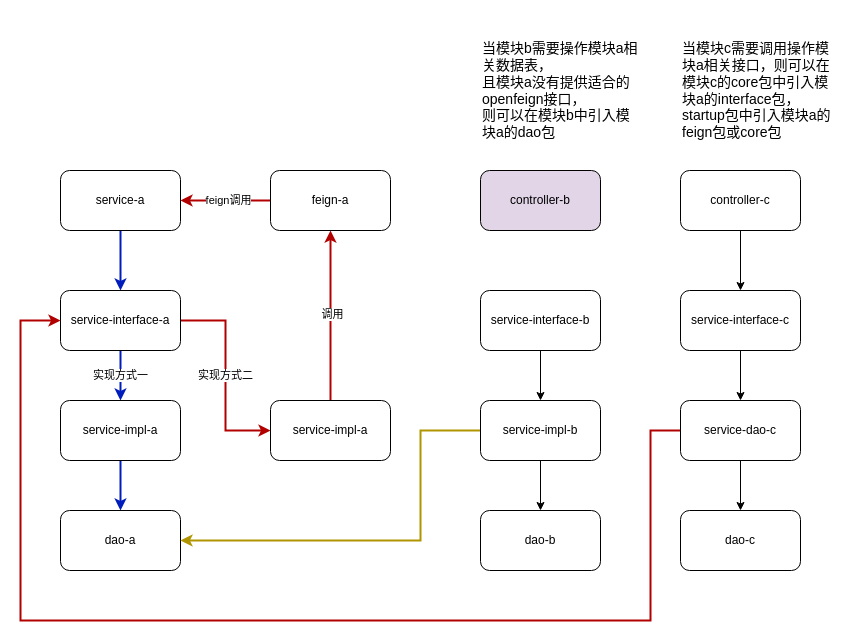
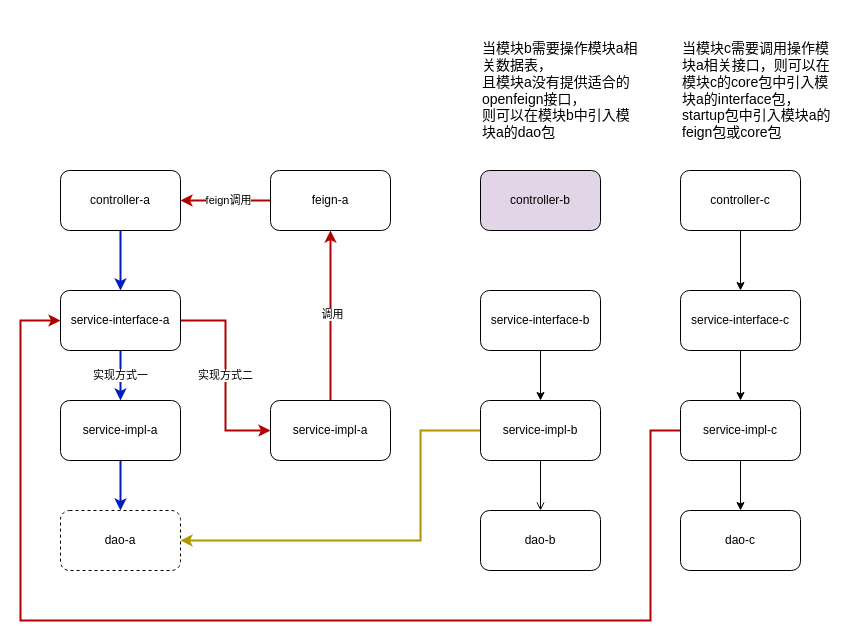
(121, 201) -> (121, 201)
(741, 431) -> (741, 431)
(541, 502) -> (541, 504)
(121, 541) -> (121, 541)
